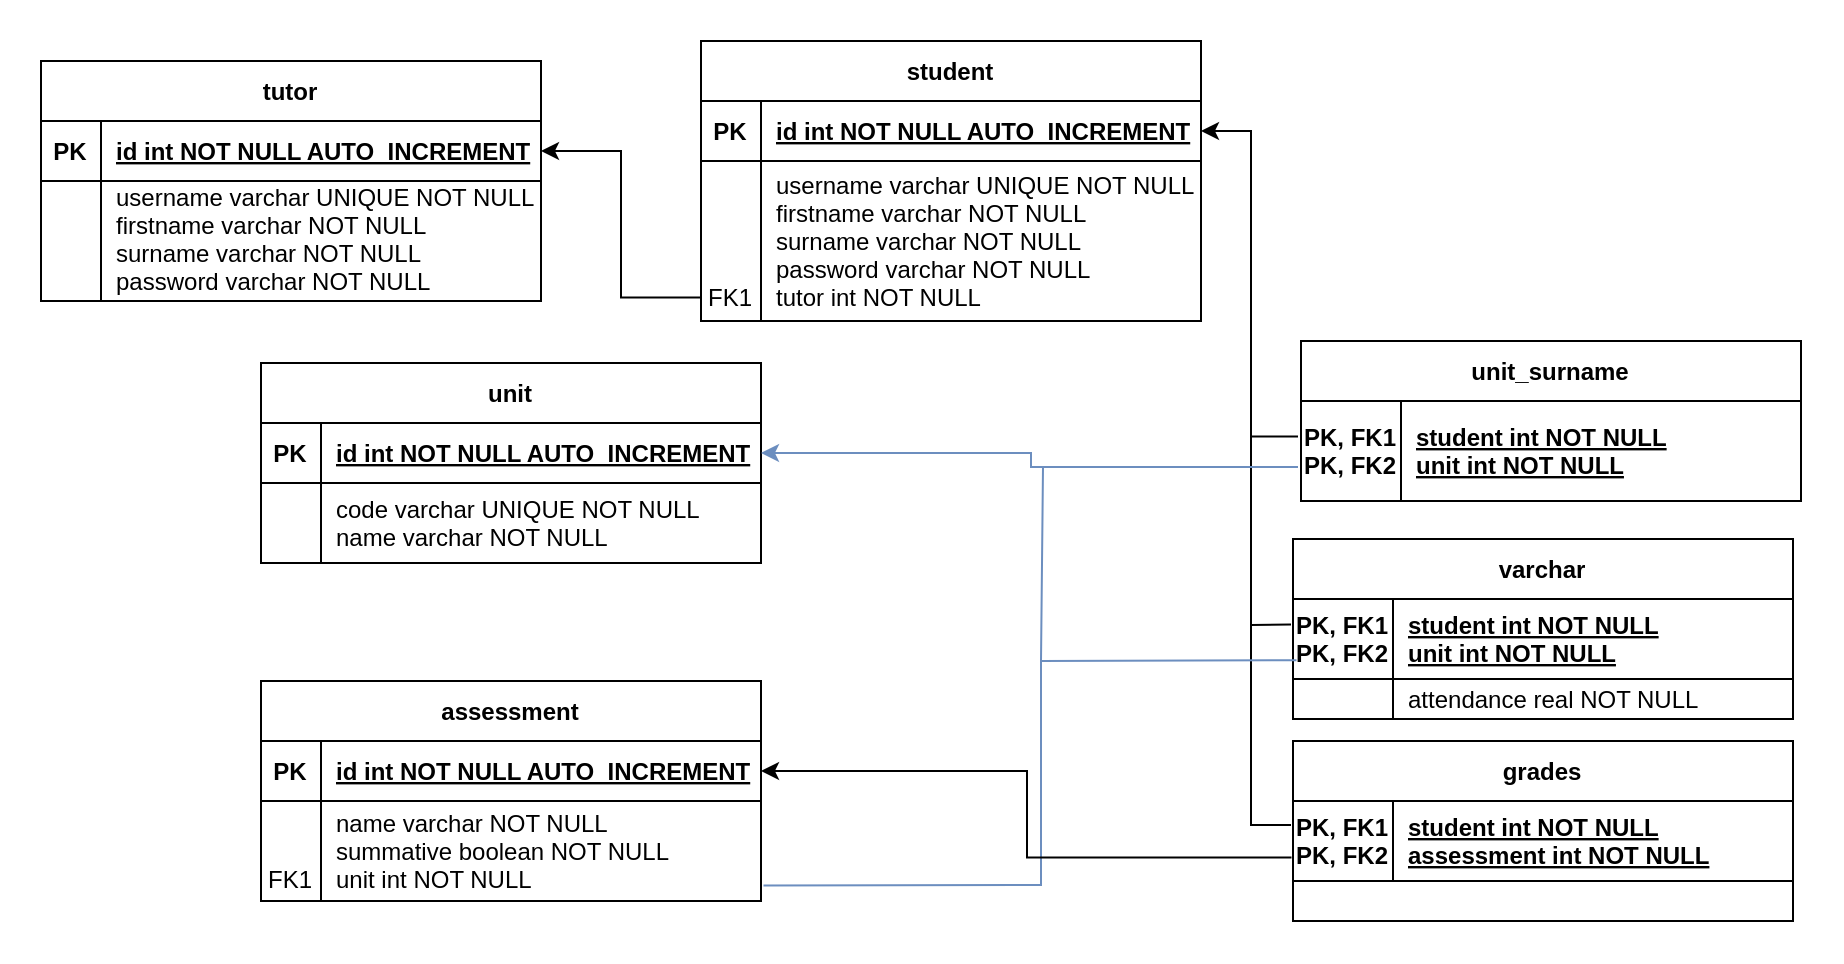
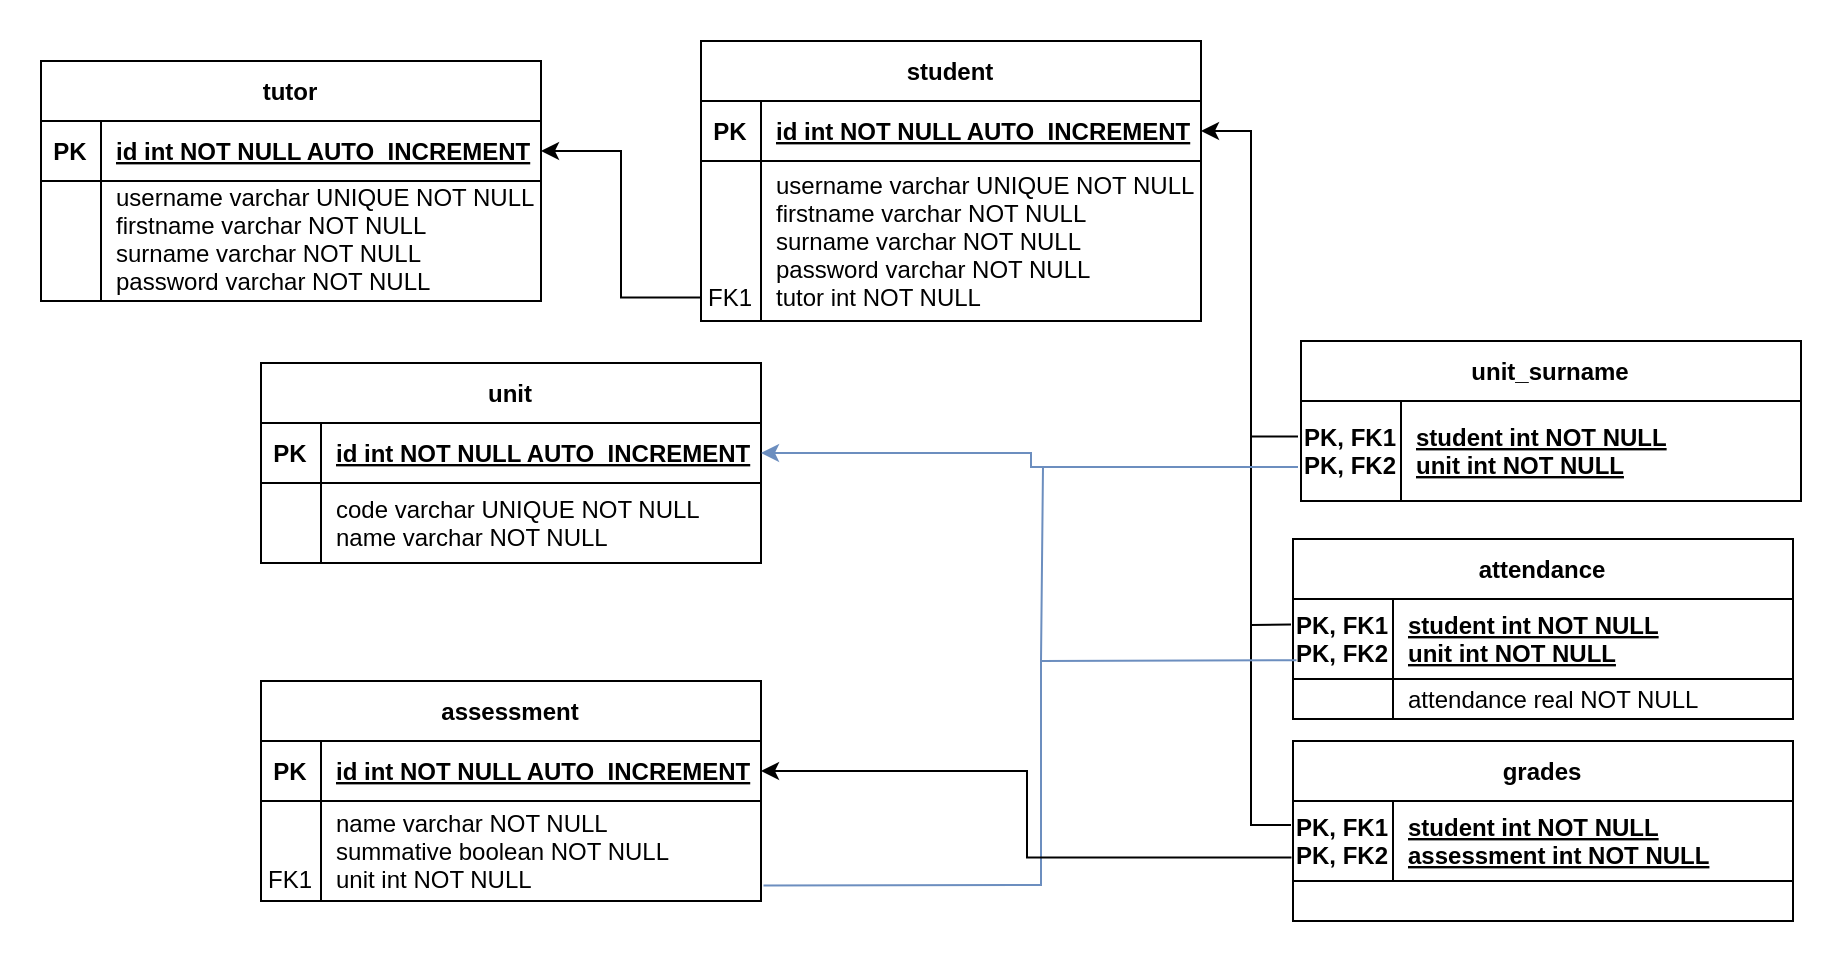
(1542, 570) -> (1542, 570)
